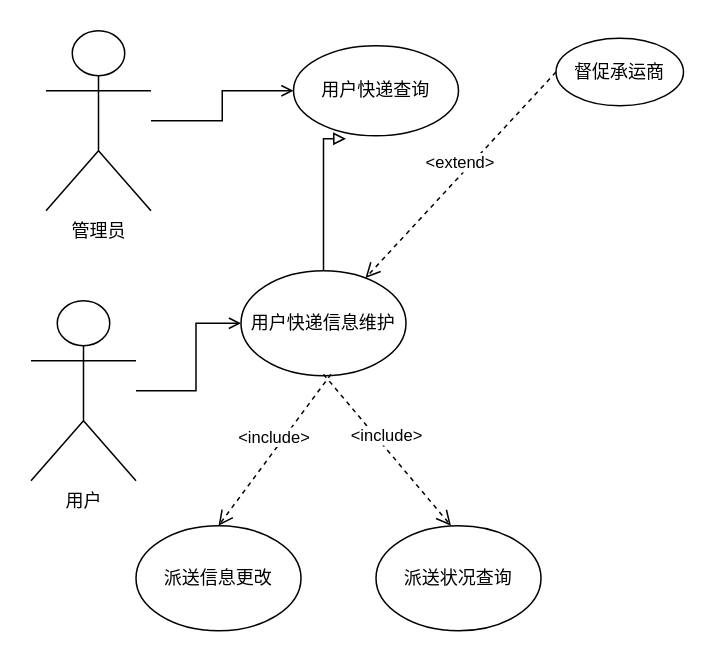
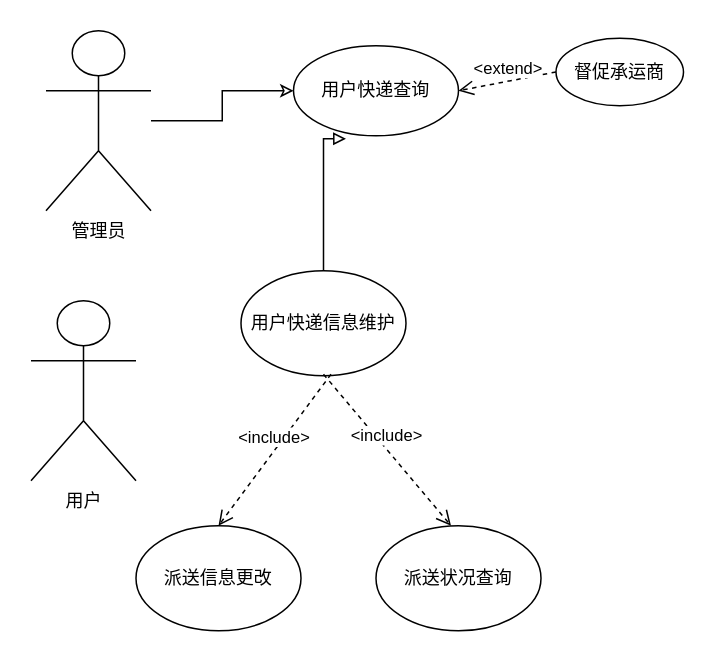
(285, 91) -> (282, 91)
(462, 173) -> (494, 84)
(196, 367) -> none
